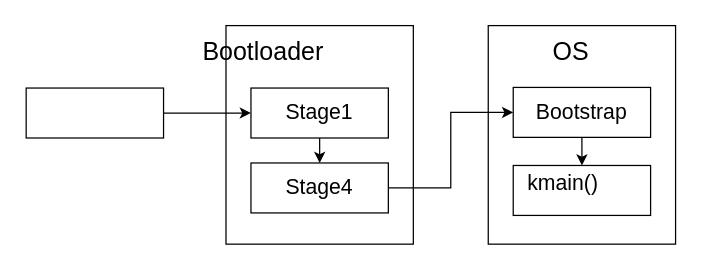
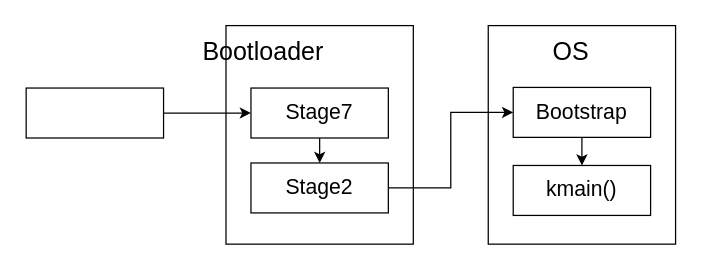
(319, 113) -> (319, 113)
(563, 184) -> (582, 191)
(319, 188) -> (319, 188)
